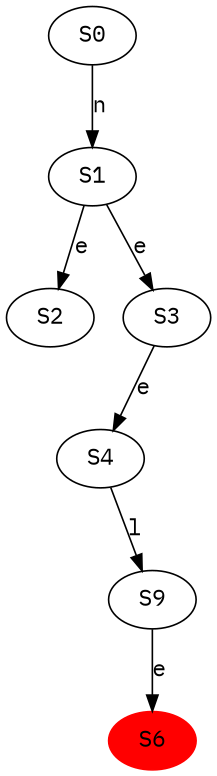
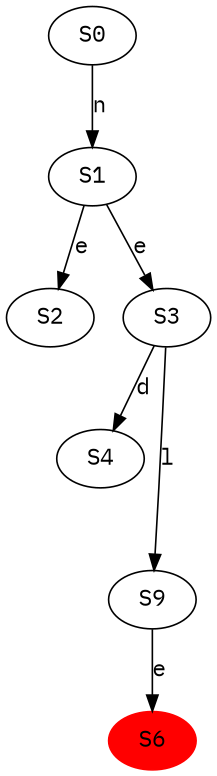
(143, 388) -> (143, 388)
(124, 522) -> (161, 451)
